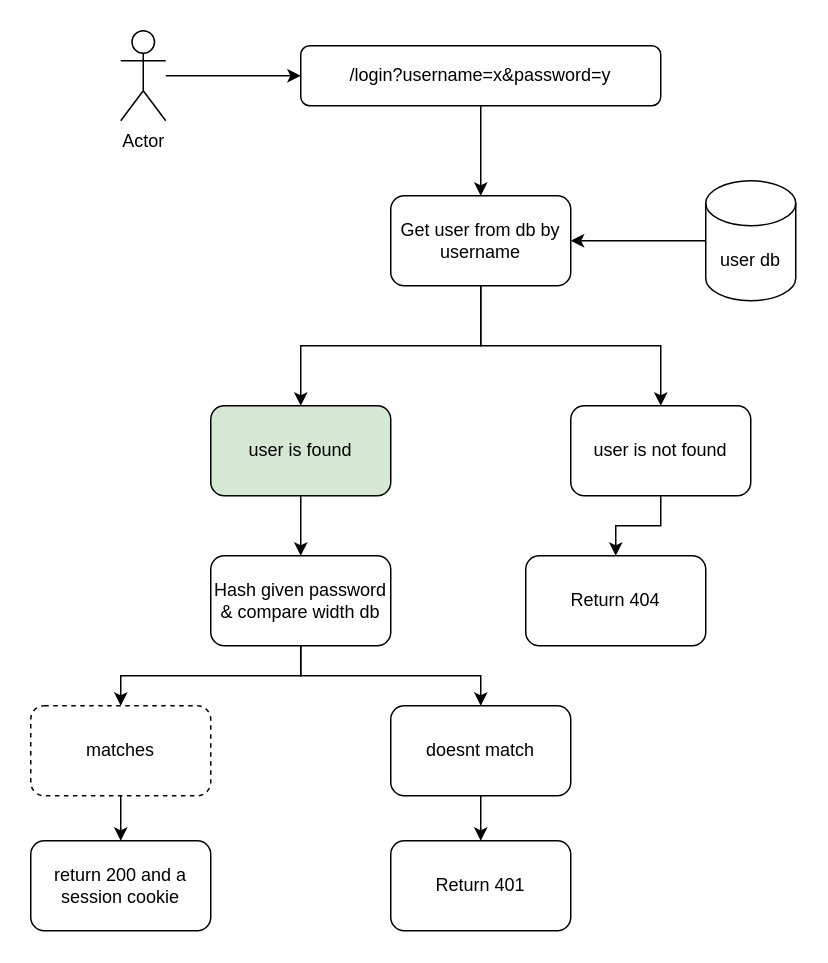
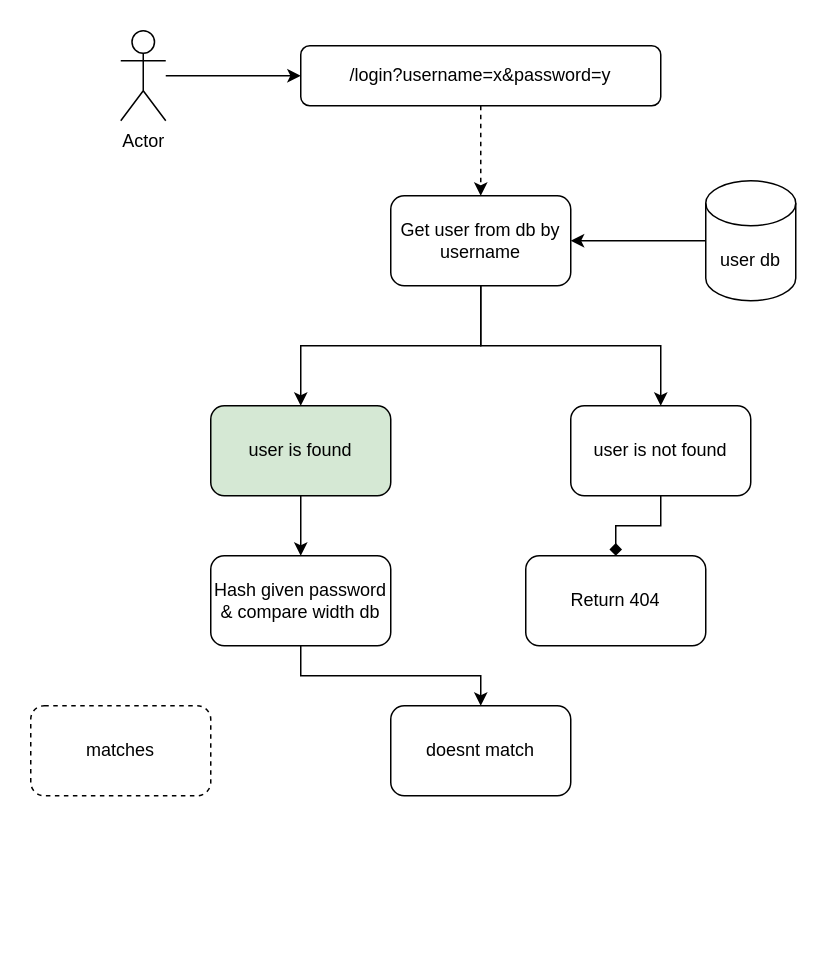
(481, 147) -> (481, 147)
(616, 544) -> (616, 543)
(200, 676) -> none
(121, 824) -> none
(481, 824) -> none
(121, 886) -> none
(481, 886) -> none
